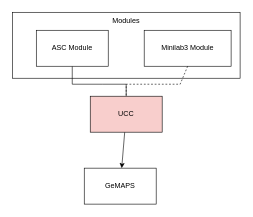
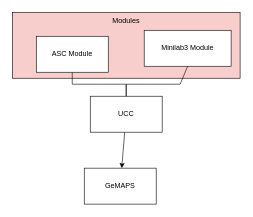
(126, 45) -> (126, 45)
(72, 48) -> (72, 54)
(164, 84) -> (164, 84)
(126, 114) -> (126, 114)
